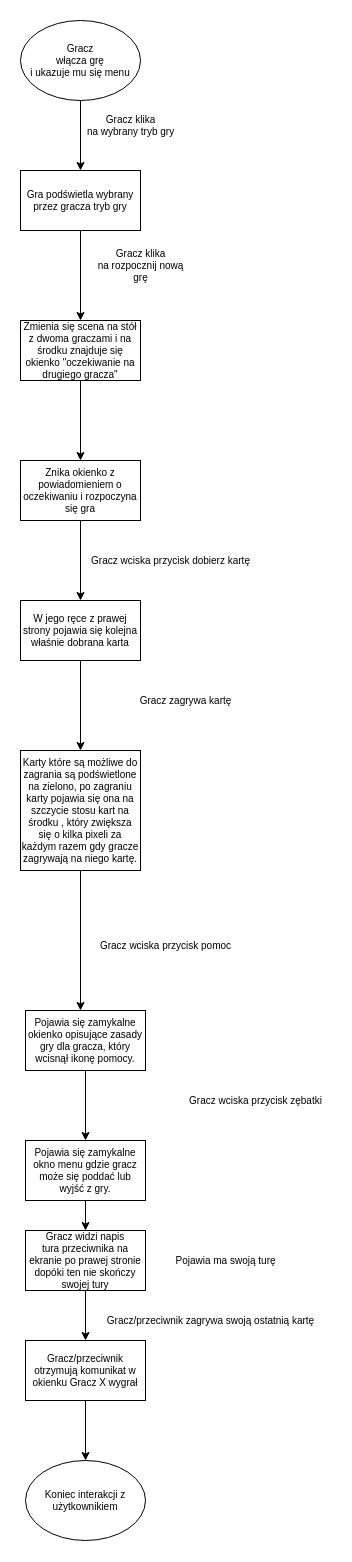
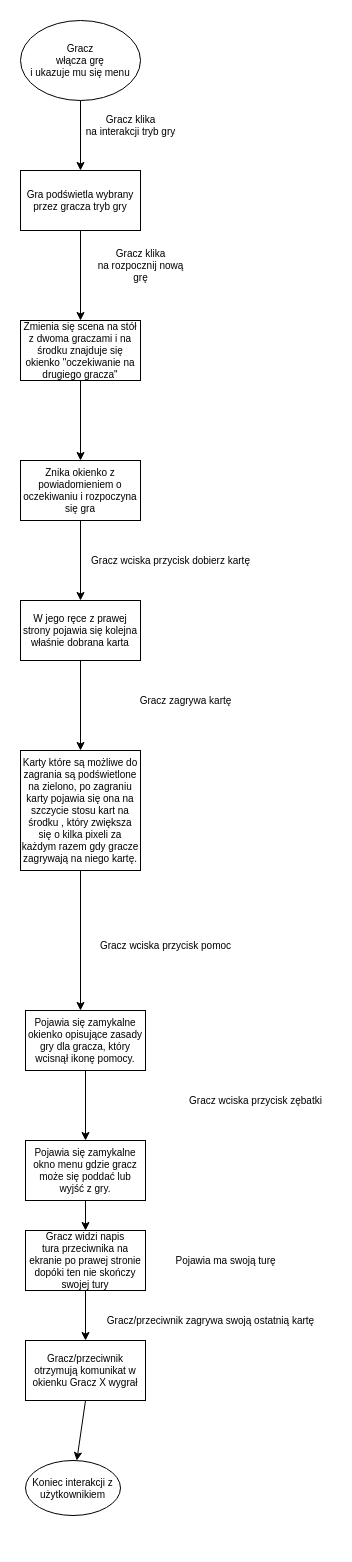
(131, 126) -> (131, 126)
(86, 1501) -> (73, 1488)
